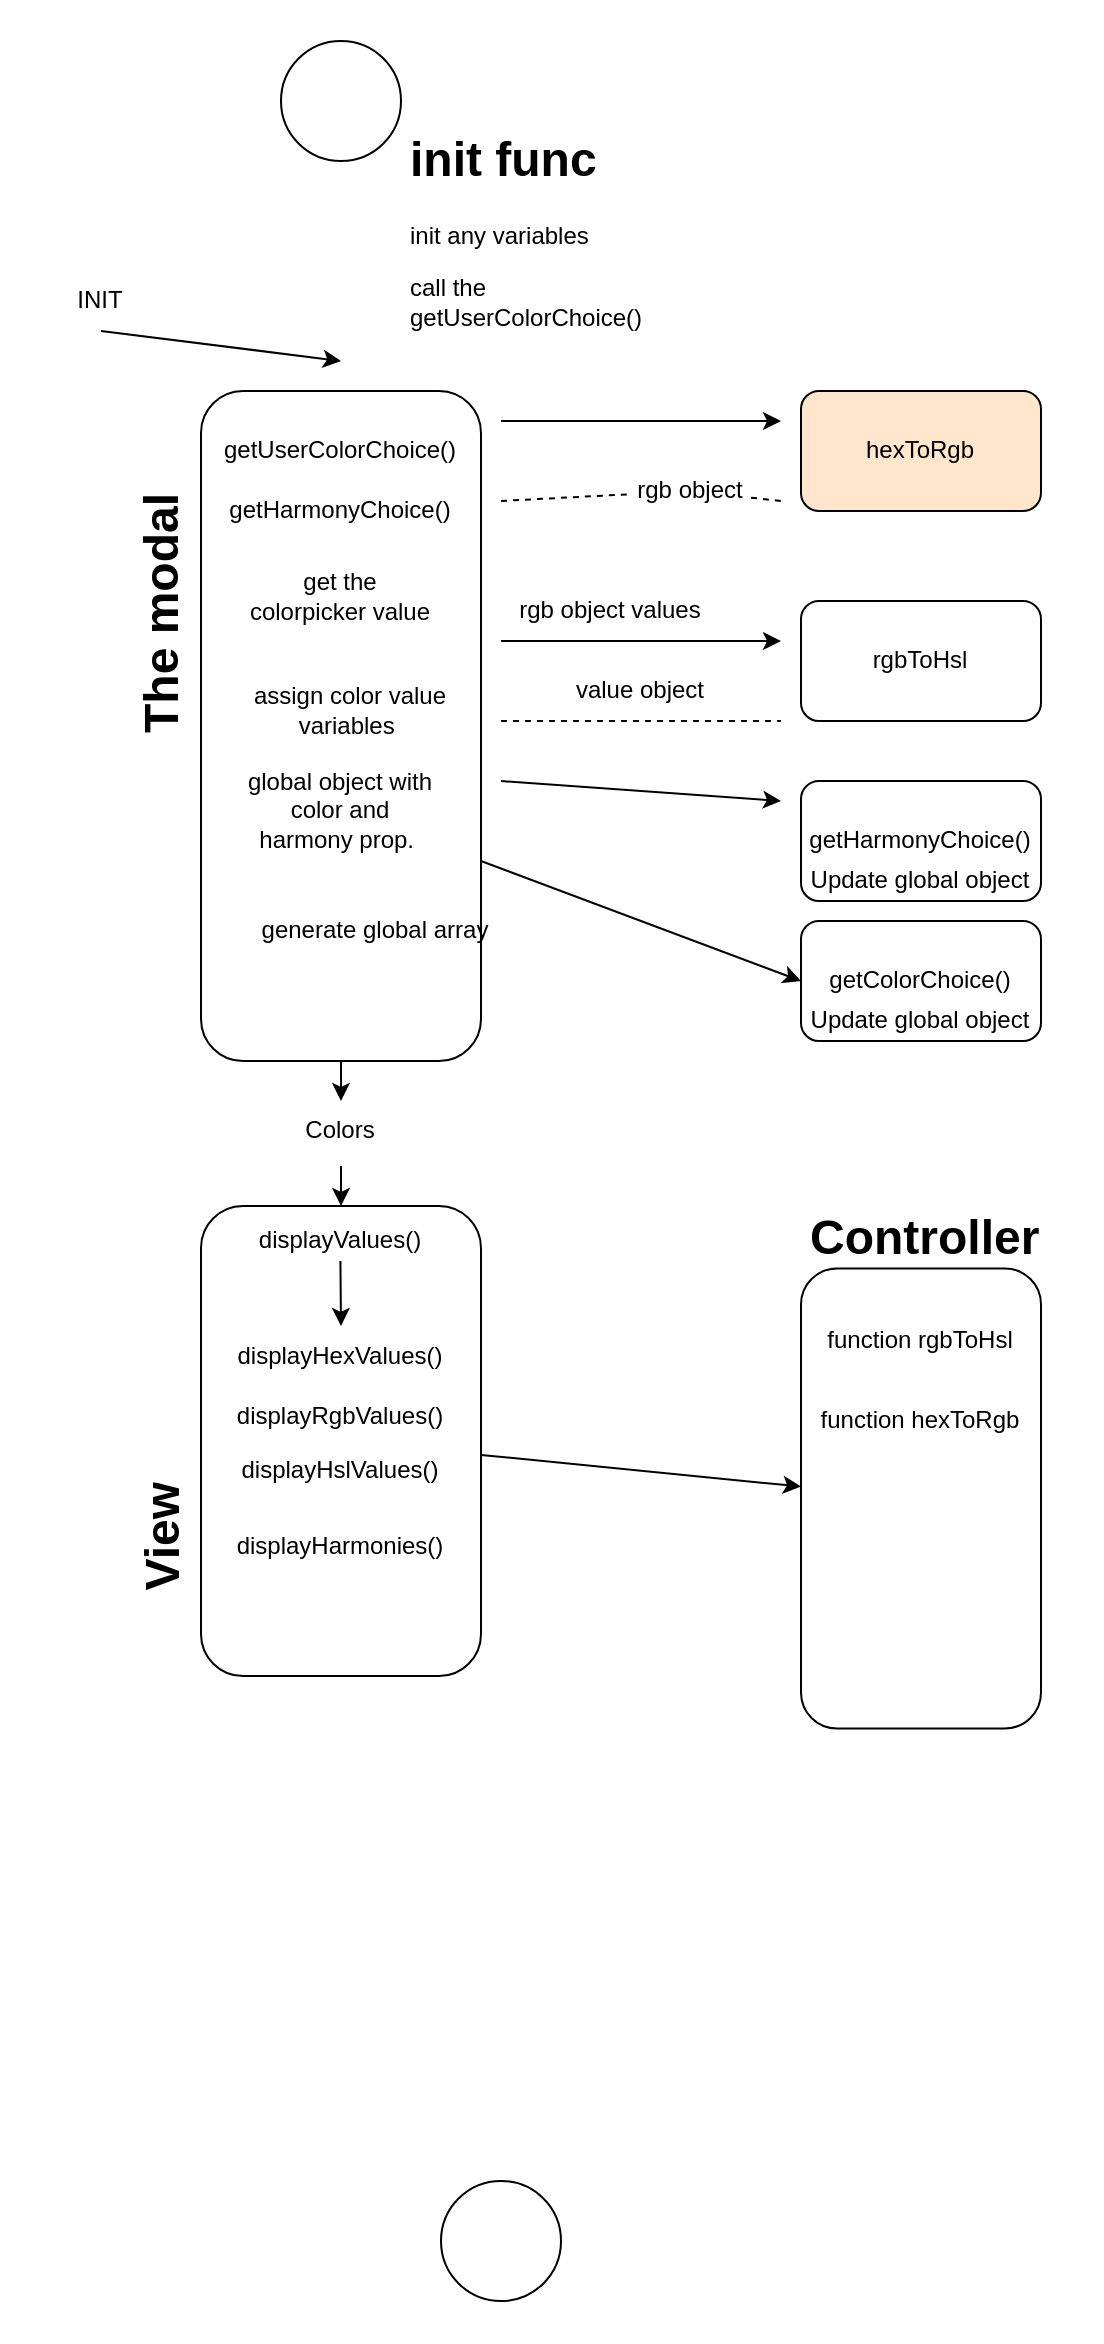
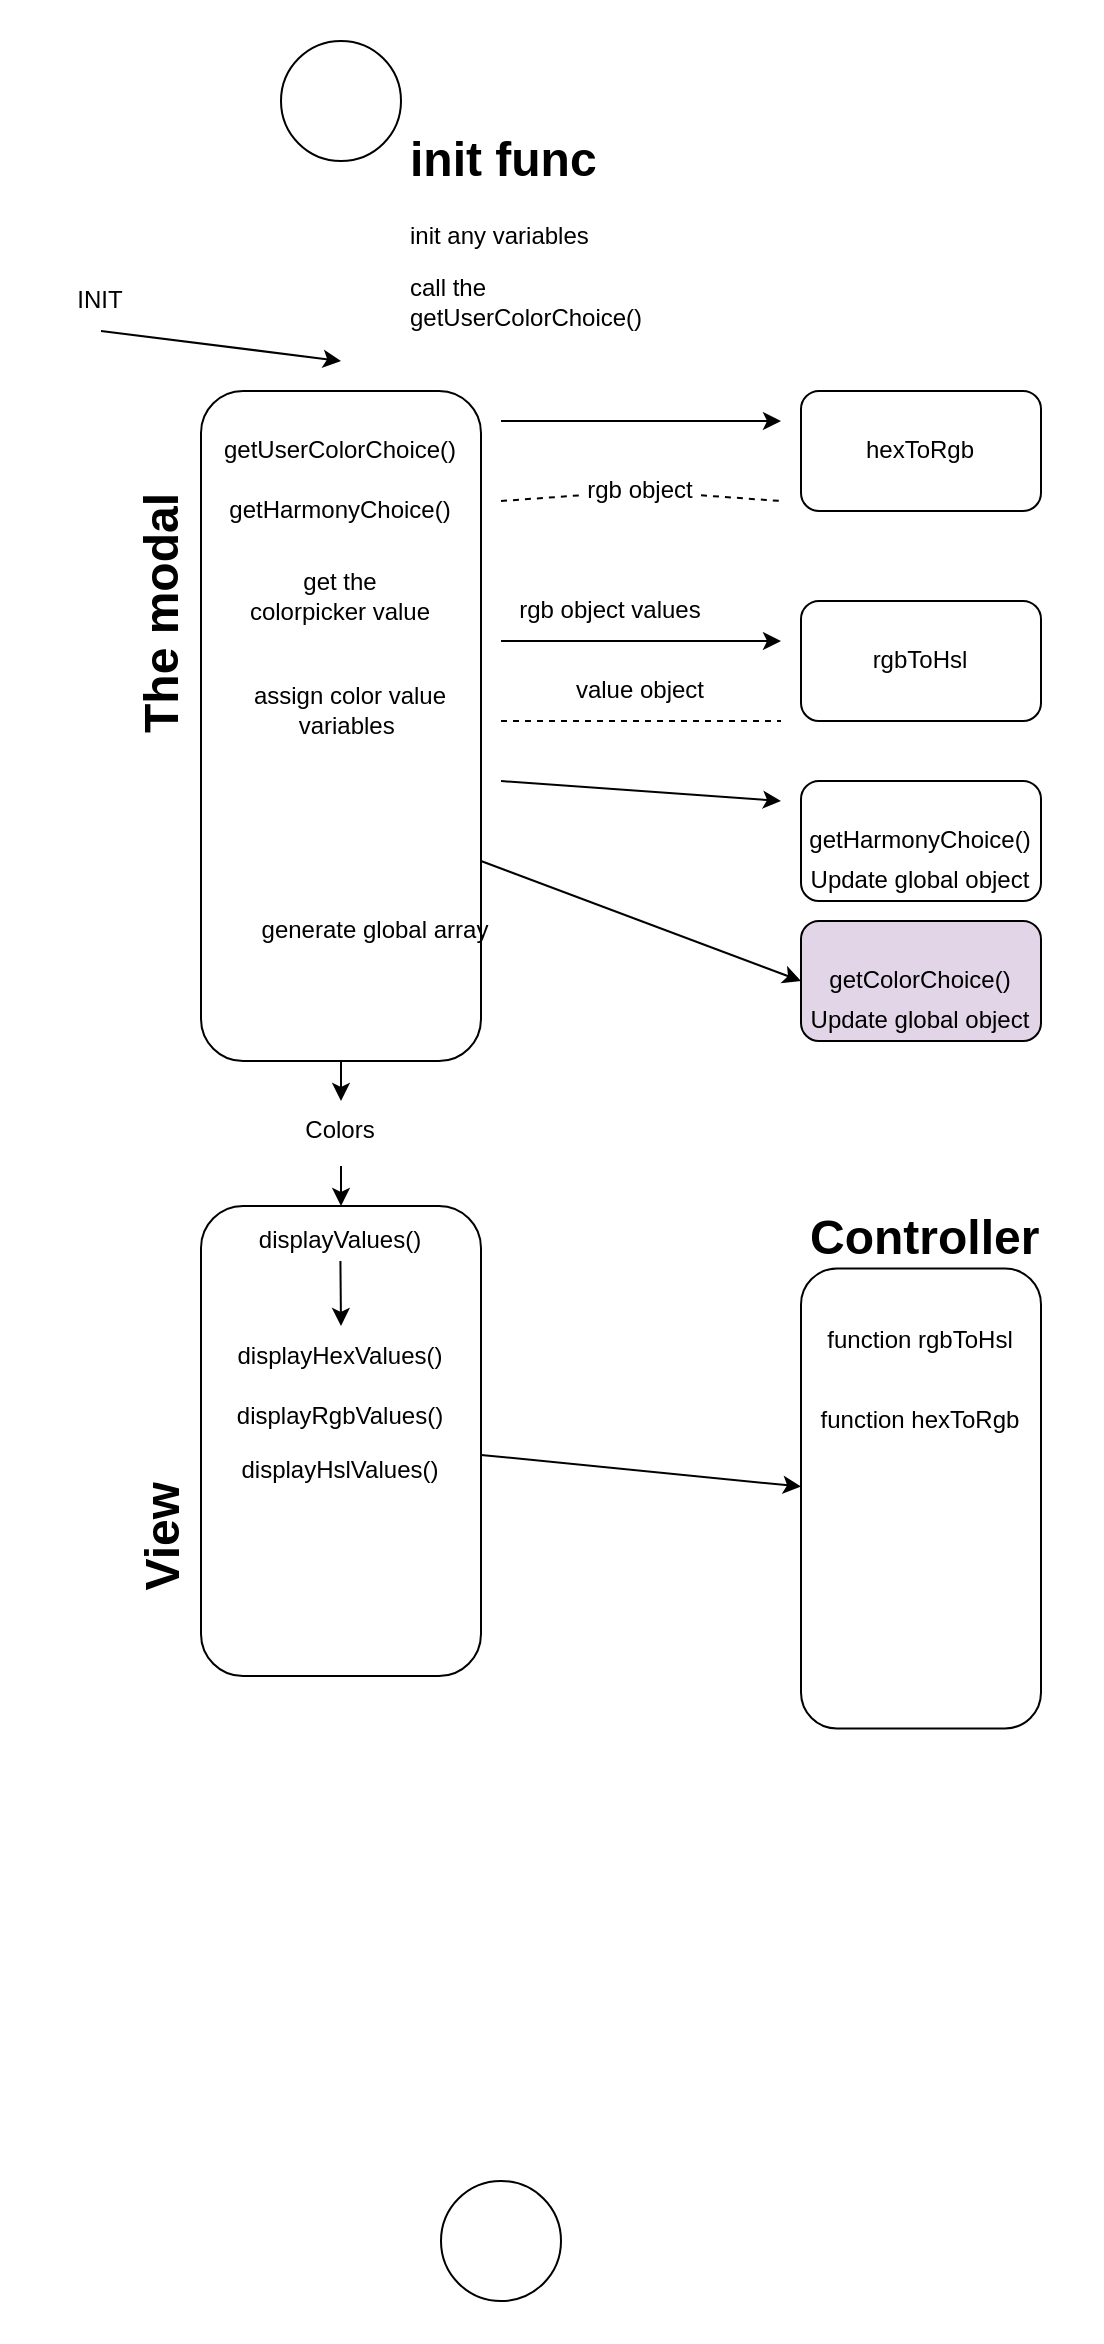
(921, 451) -> (921, 451)
(691, 491) -> (641, 491)
(341, 811) -> none
(921, 981) -> (921, 981)
(341, 1546) -> none
